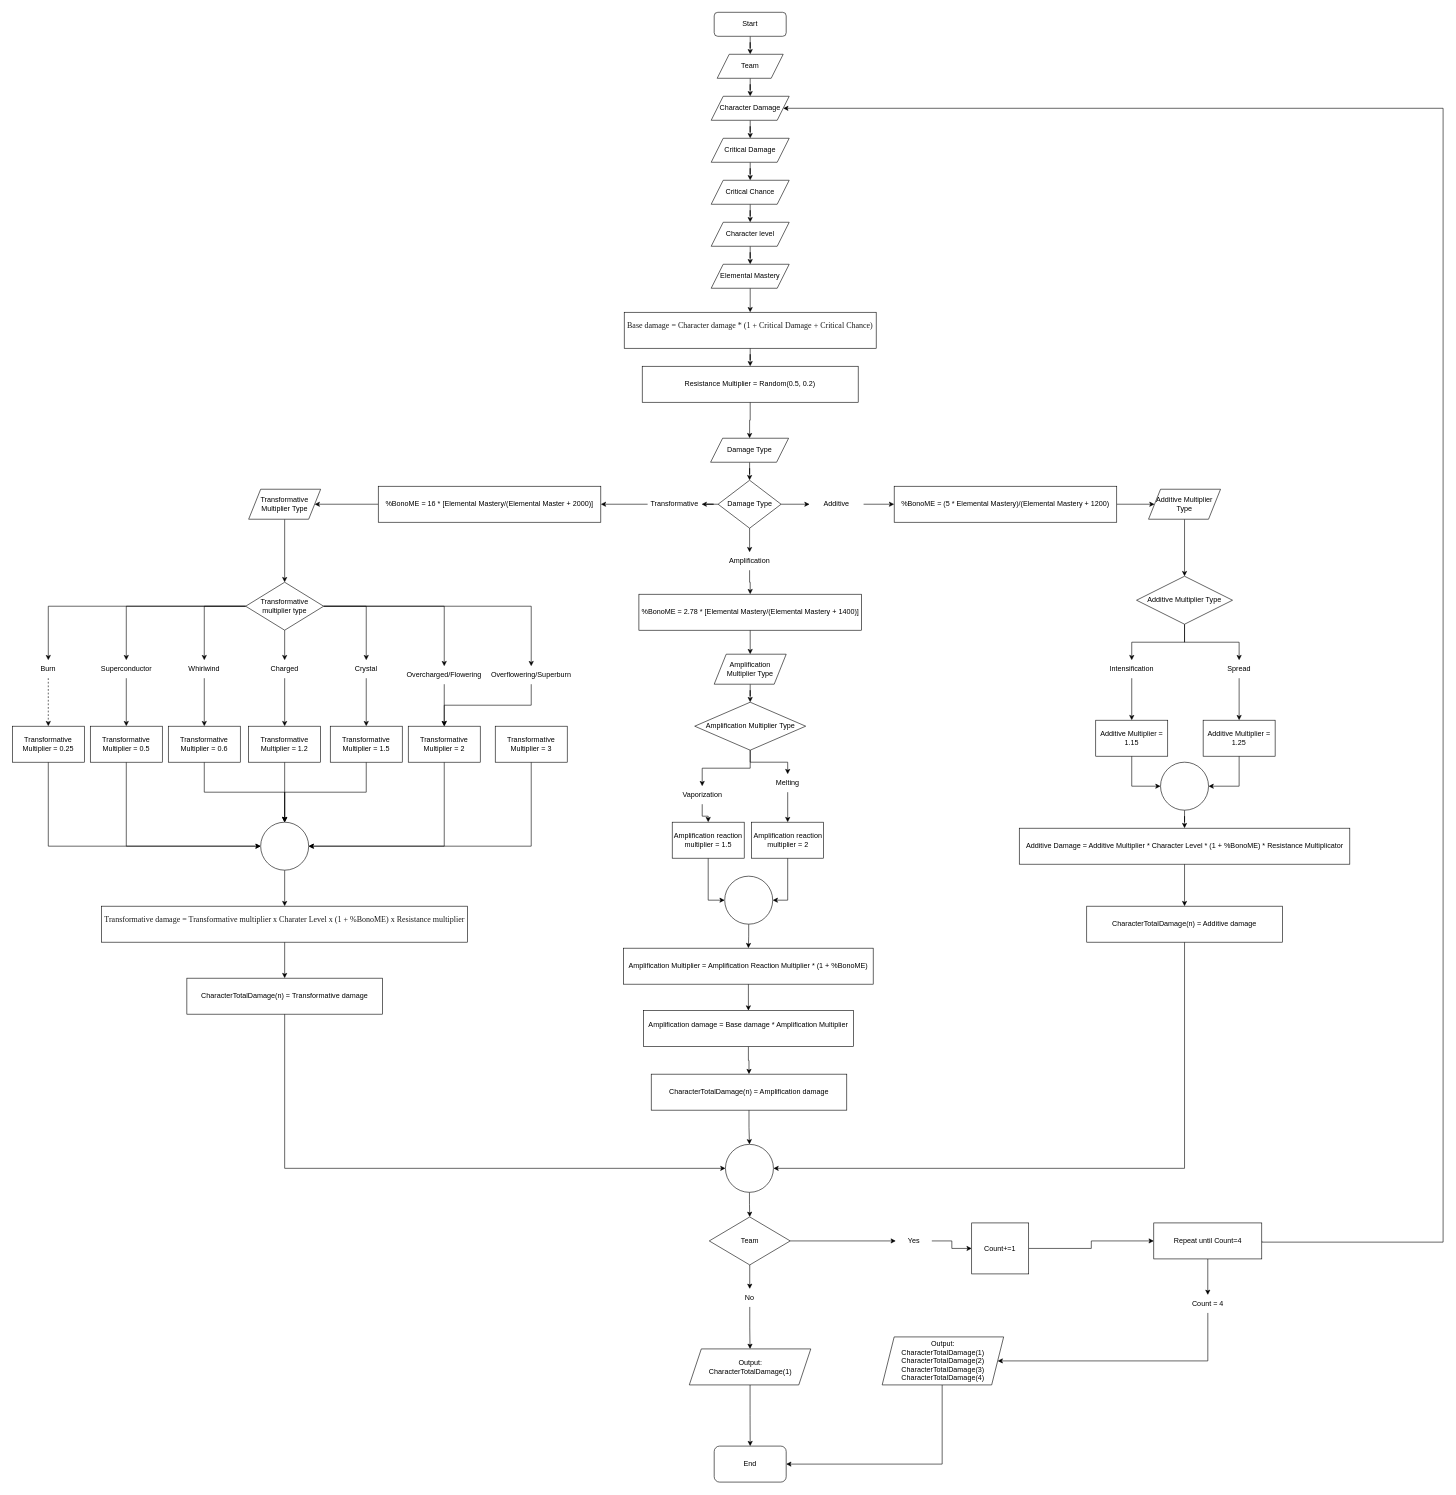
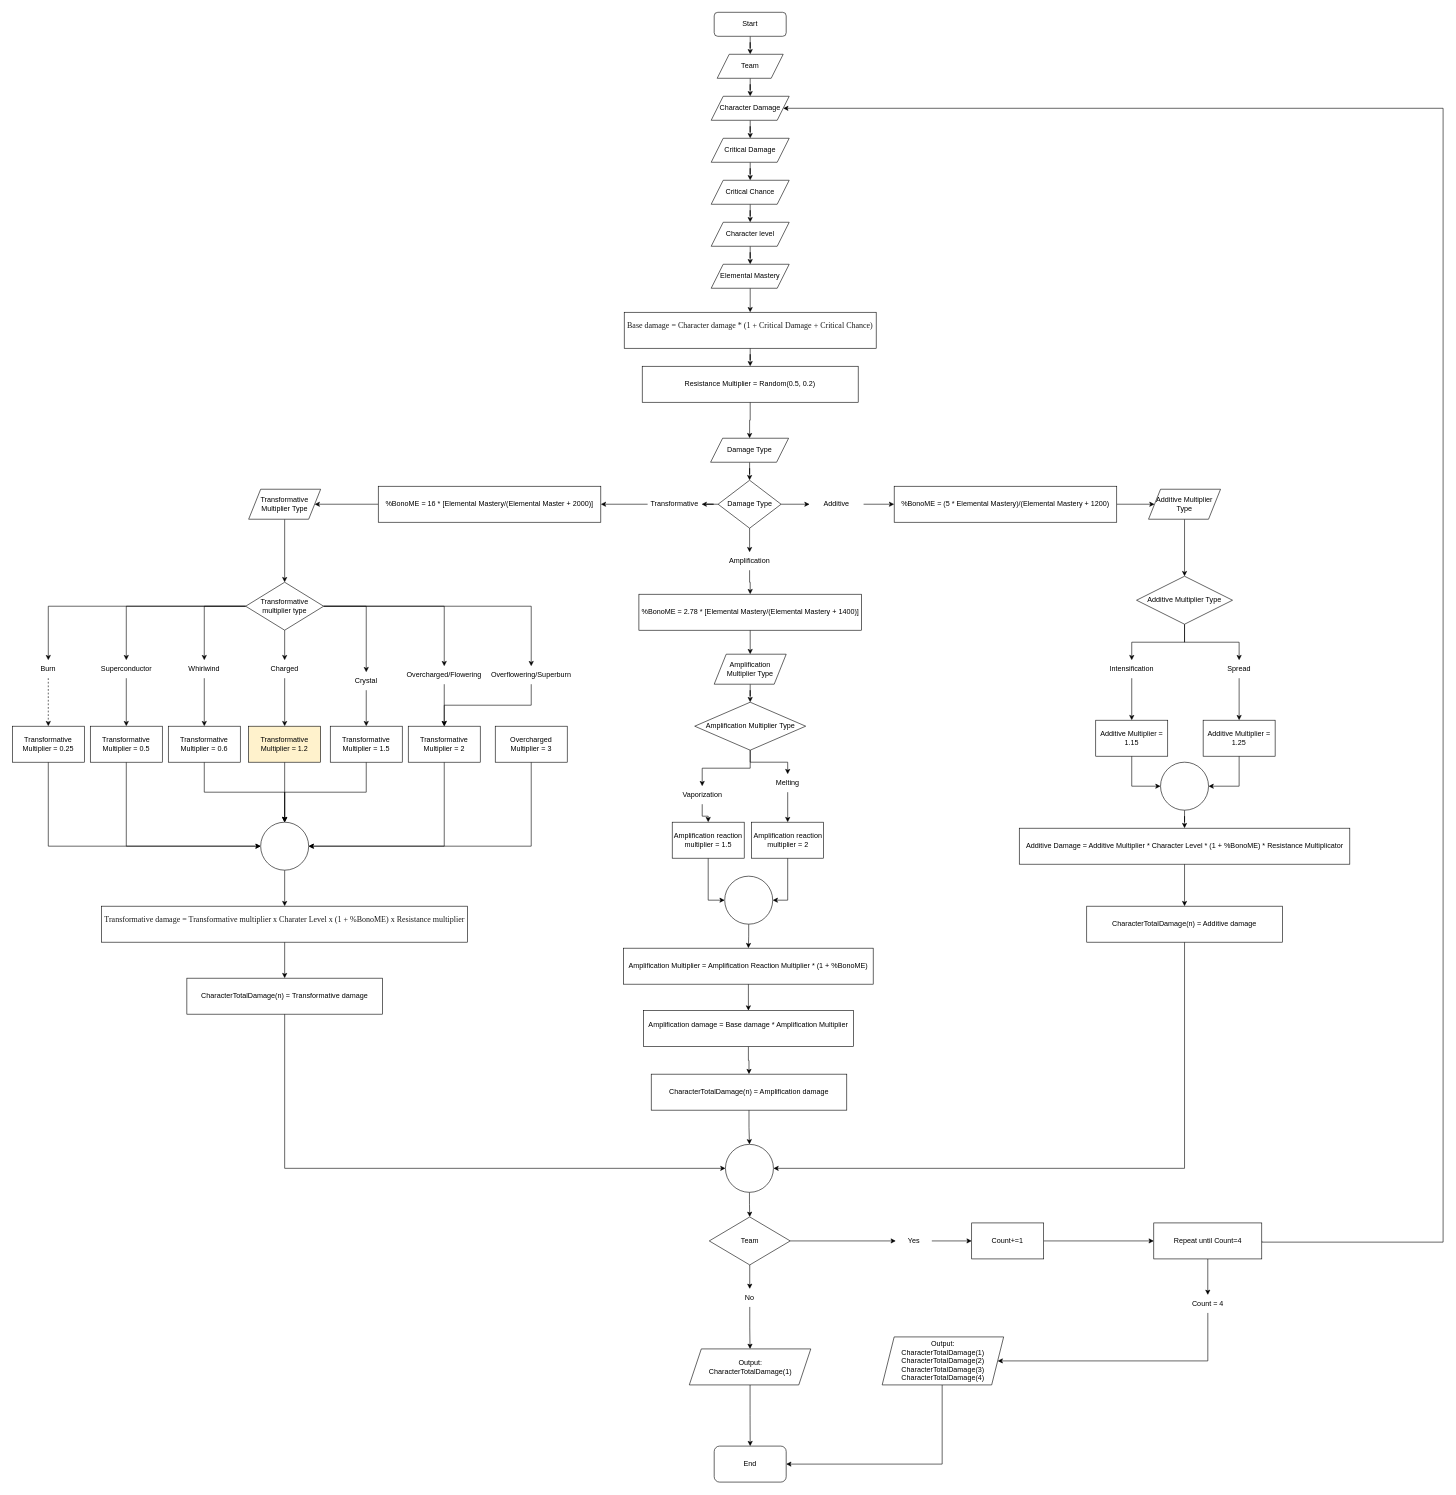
(366, 669) -> (366, 681)
(285, 744) -> (285, 744)
(531, 744) -> (531, 744)
(1000, 1249) -> (1008, 1241)
